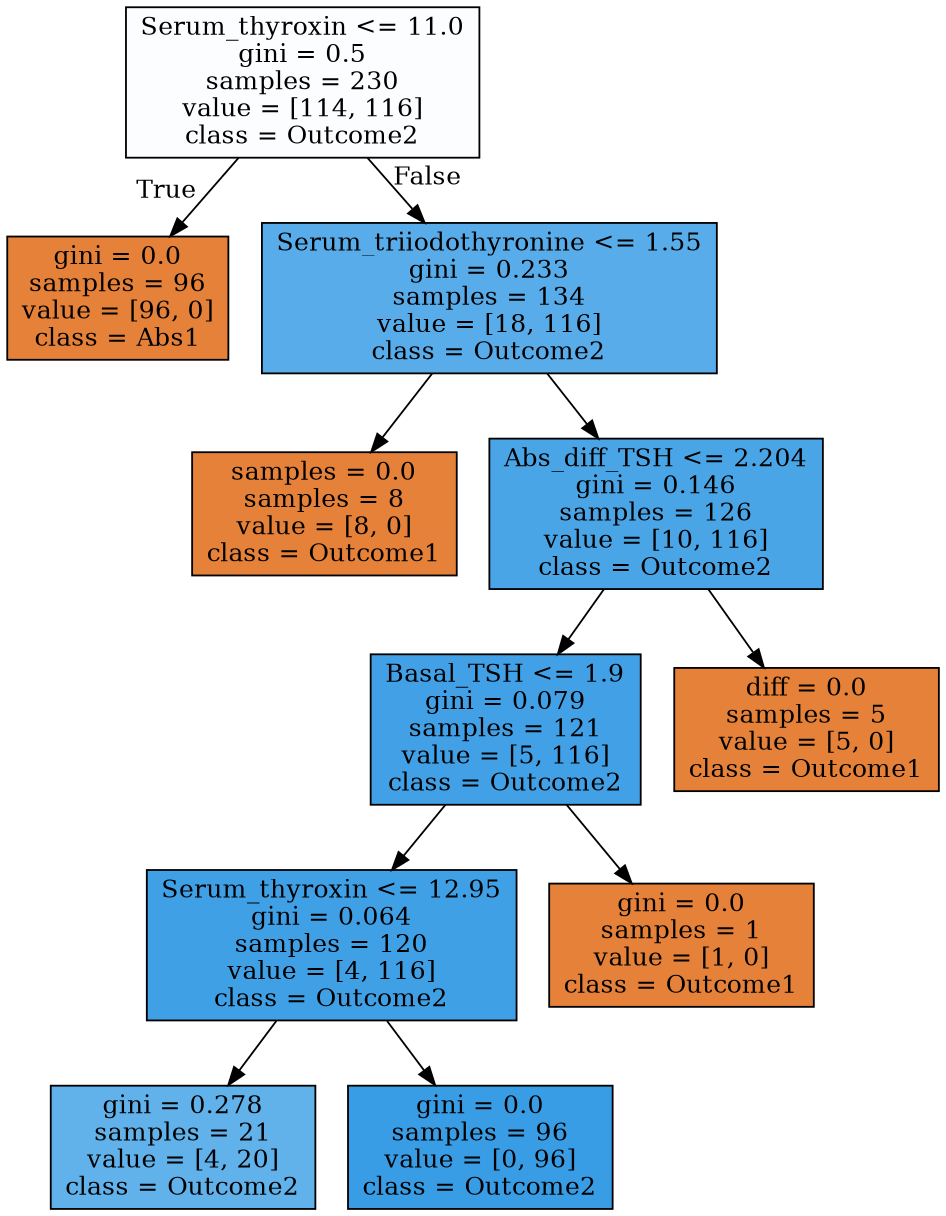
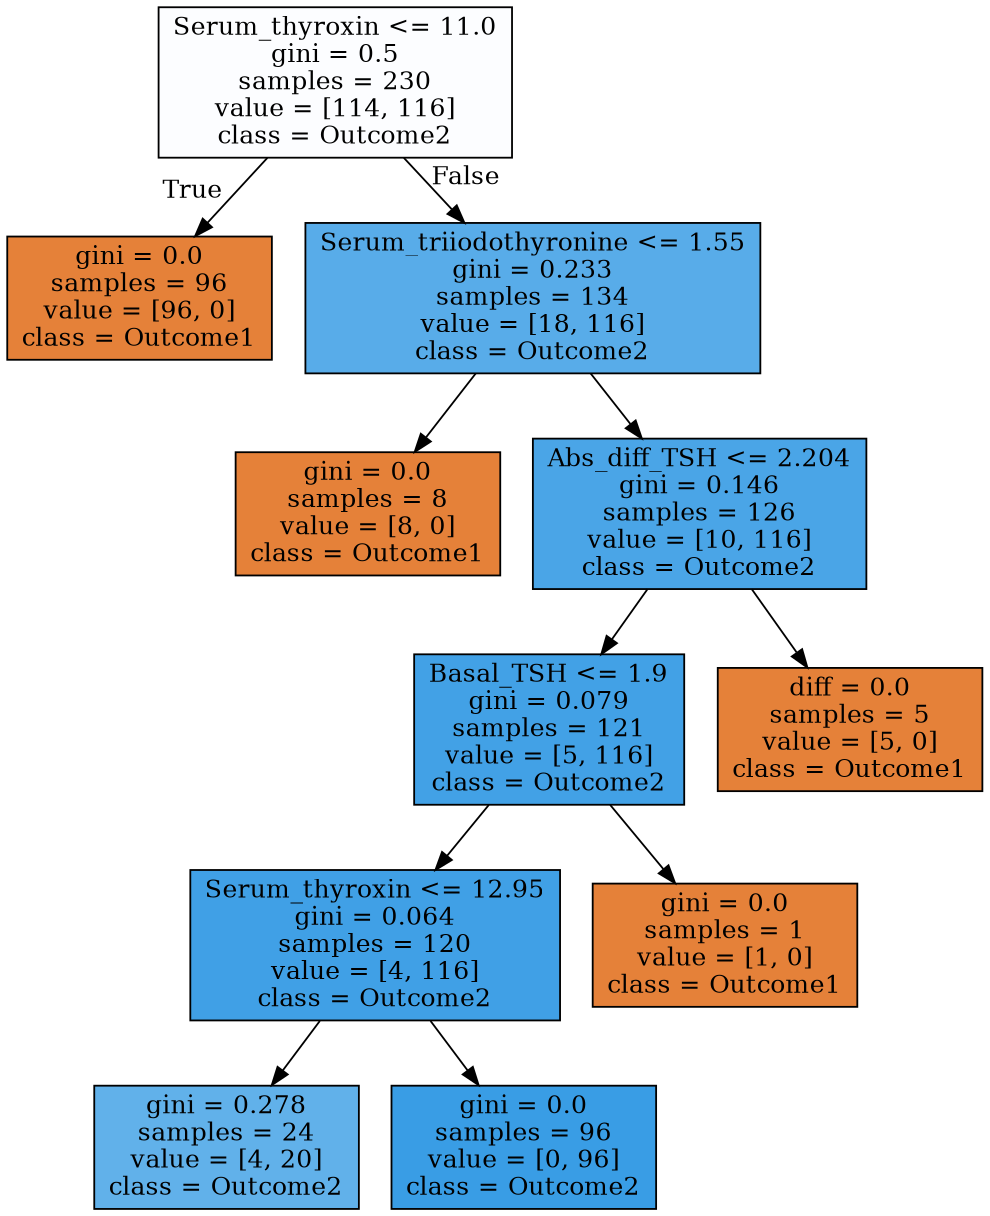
(118, 298) -> (140, 298)
(324, 514) -> (368, 514)
(183, 1147) -> (227, 1147)
